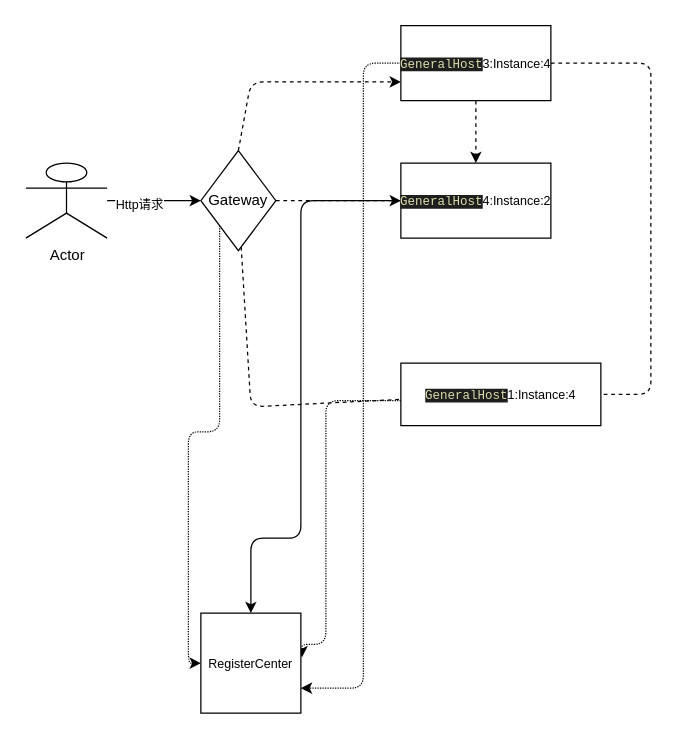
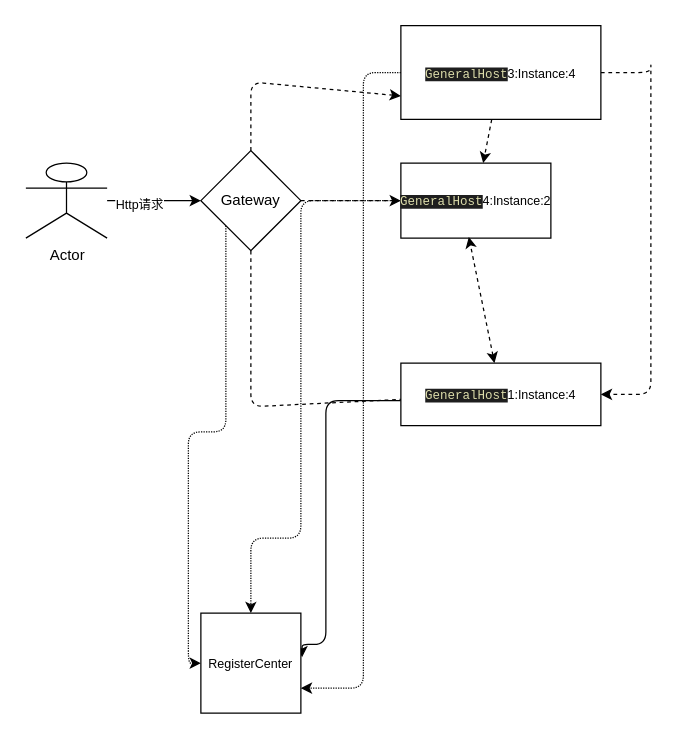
(476, 63) -> (501, 73)
(238, 201) -> (251, 201)
none -> (481, 300)
(301, 418) -> (301, 418)
(326, 532) -> (326, 532)
